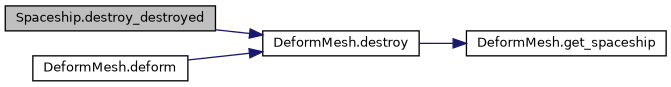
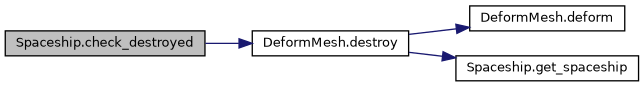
(110, 18) -> (105, 43)
(566, 43) -> (547, 68)
(219, 57) -> (433, 32)
